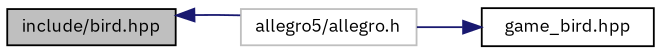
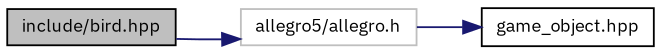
(217, 15) -> (199, 39)
(568, 27) -> (568, 27)
